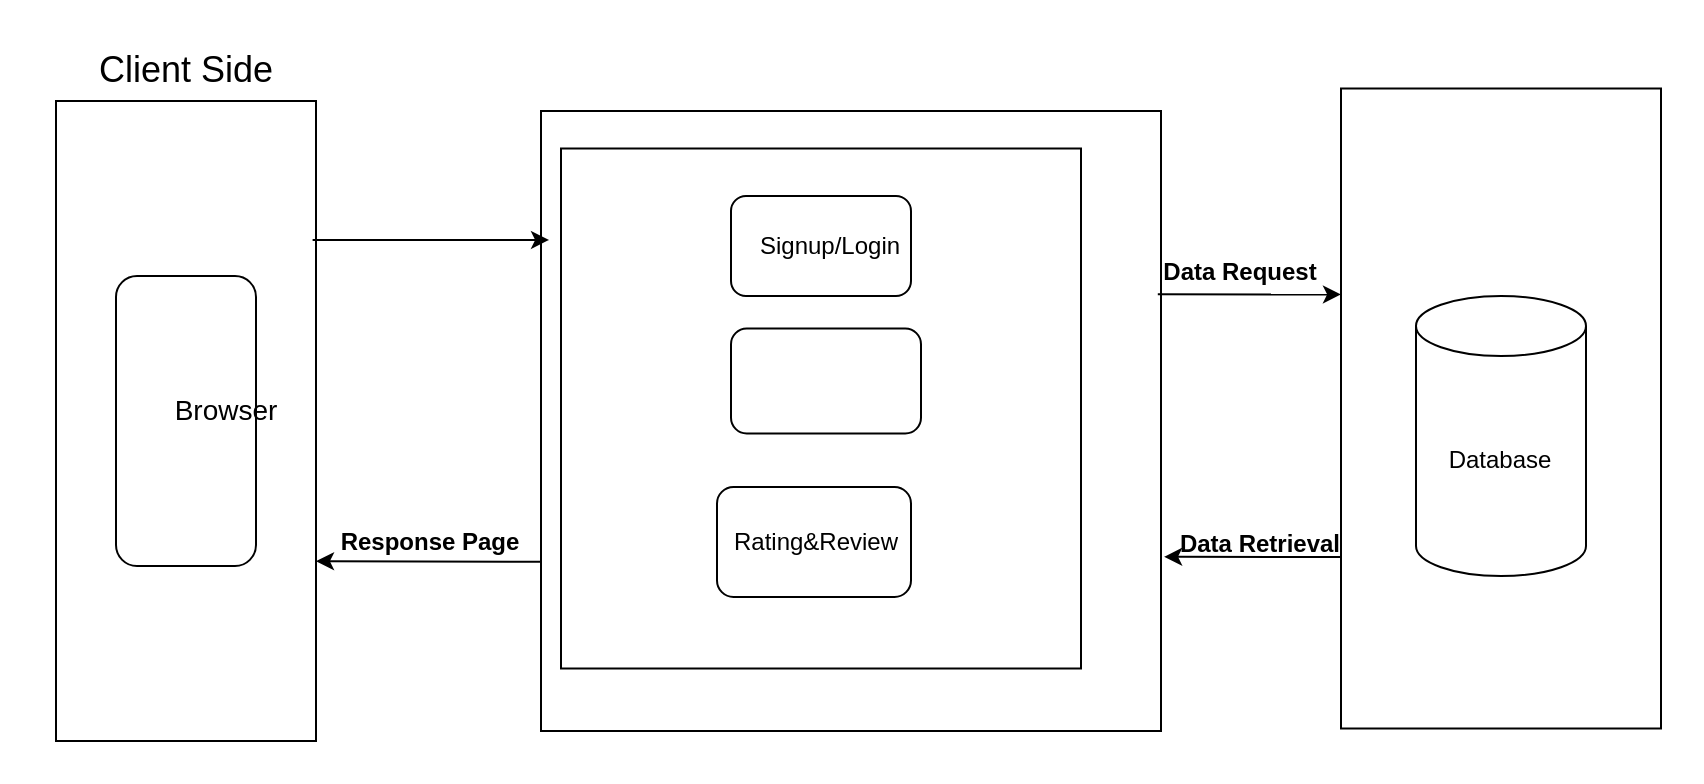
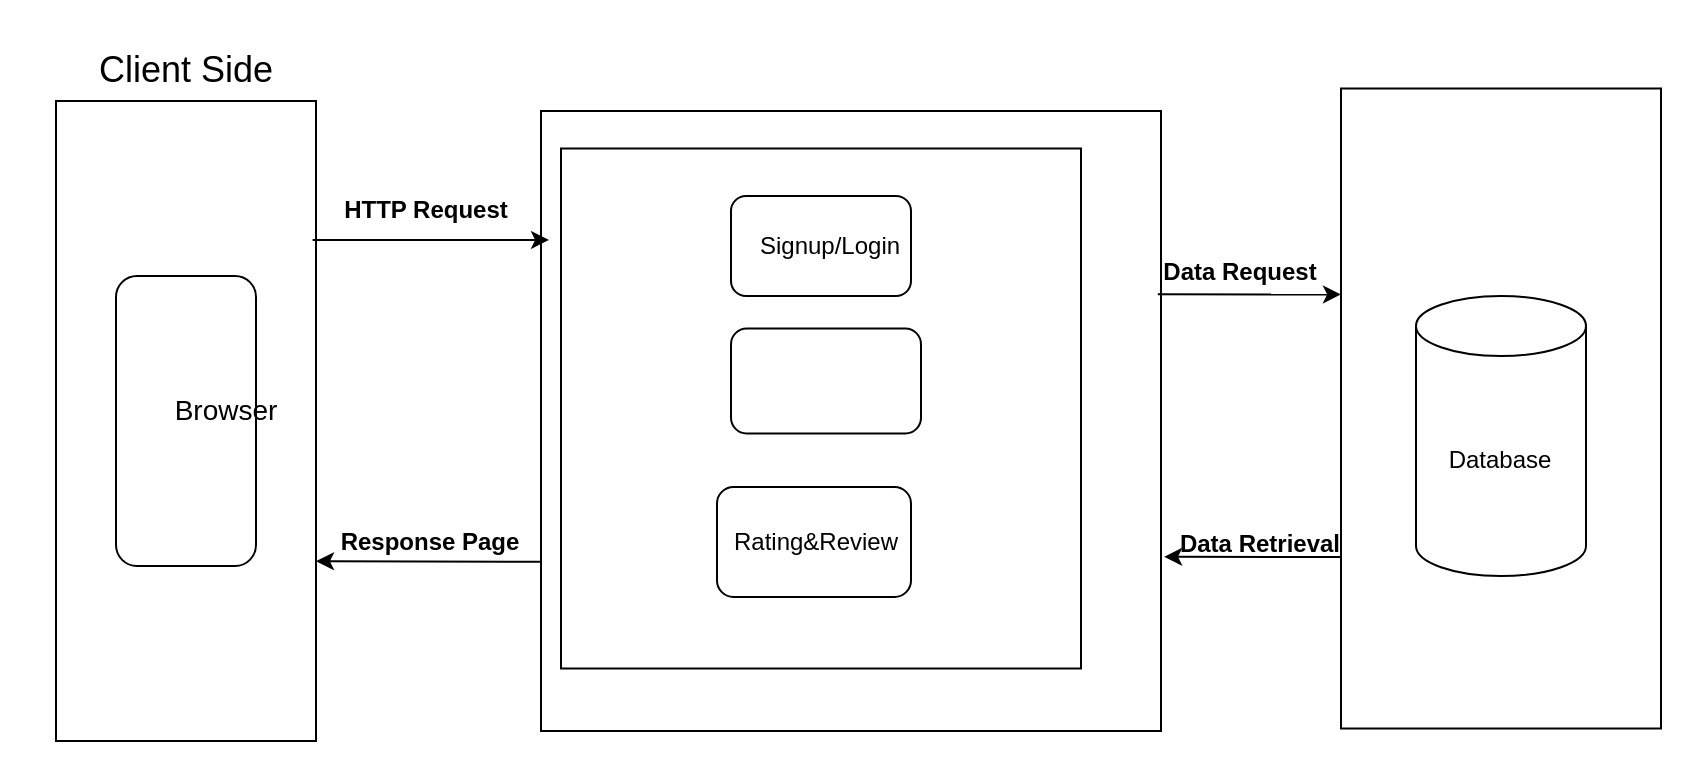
none -> (426, 211)
